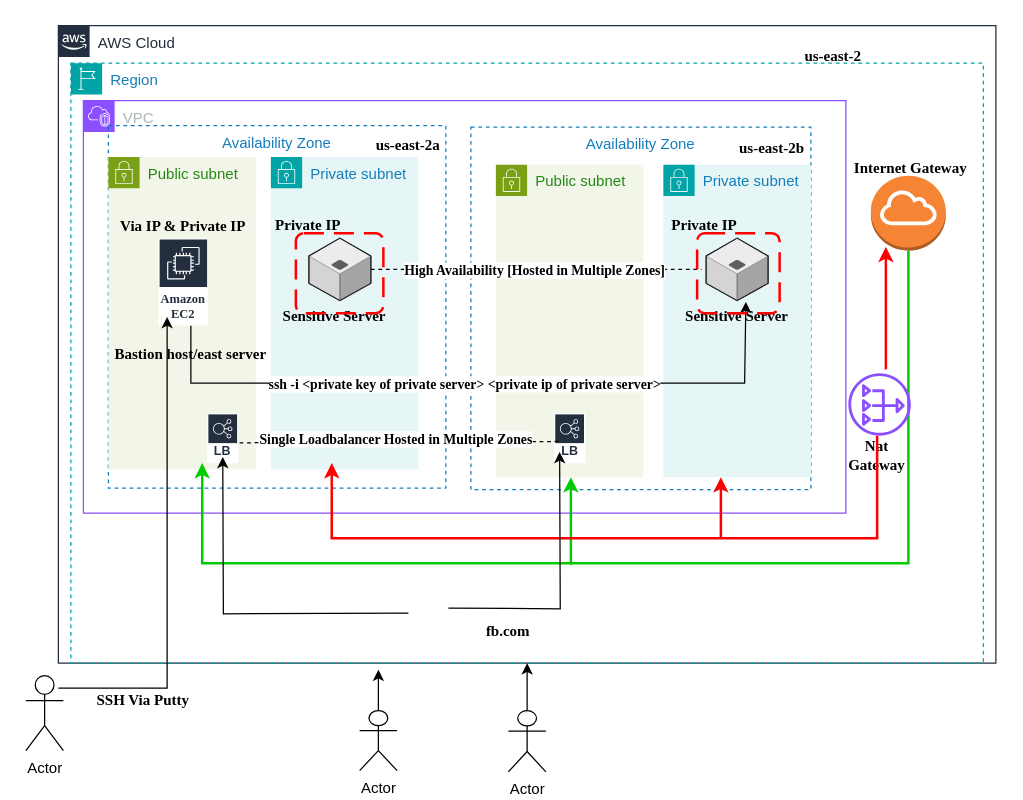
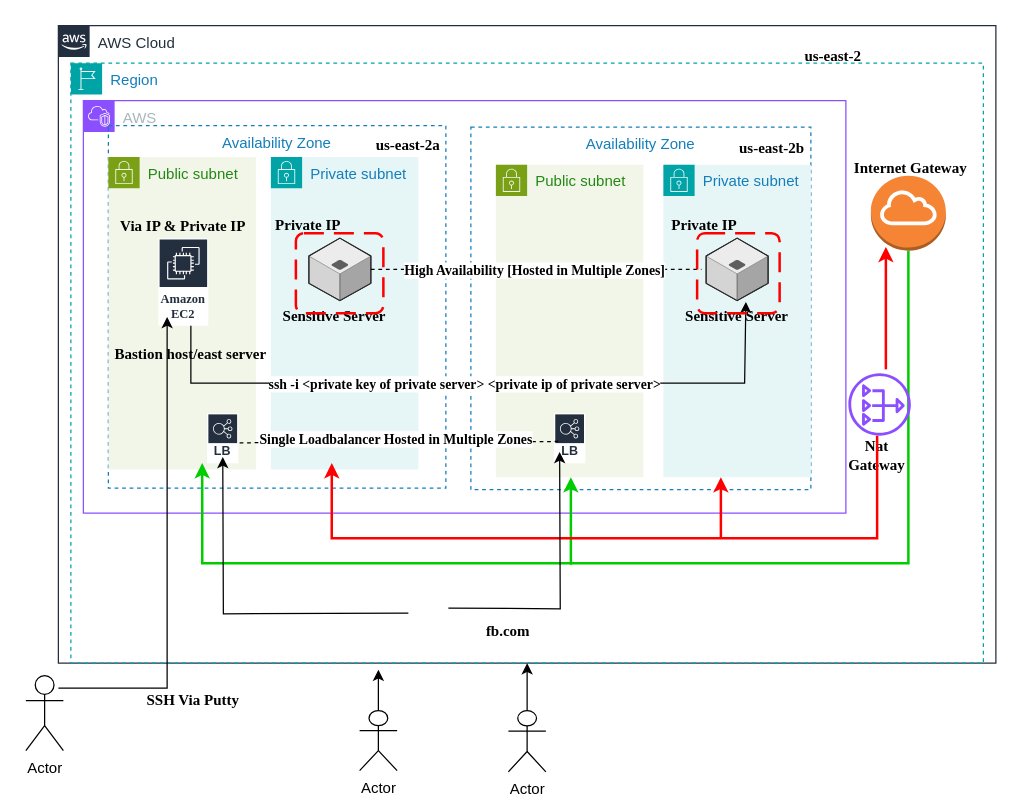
(136, 118) -> (136, 118)
(143, 701) -> (193, 701)
